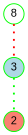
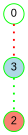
(14, 14) -> (14, 14)
